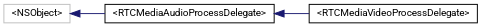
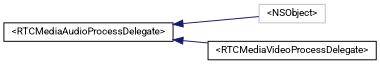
(93, 14) -> (221, 20)
